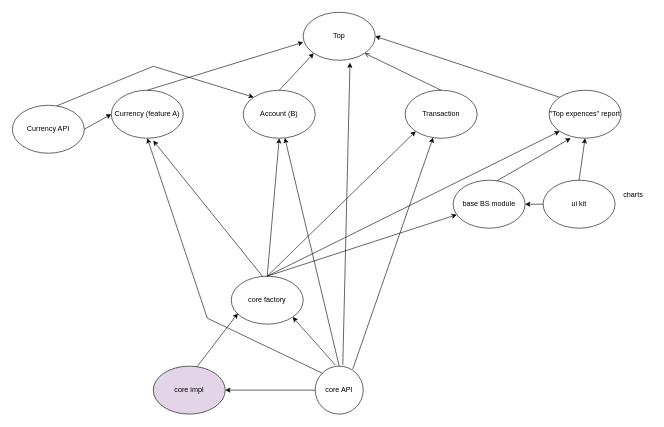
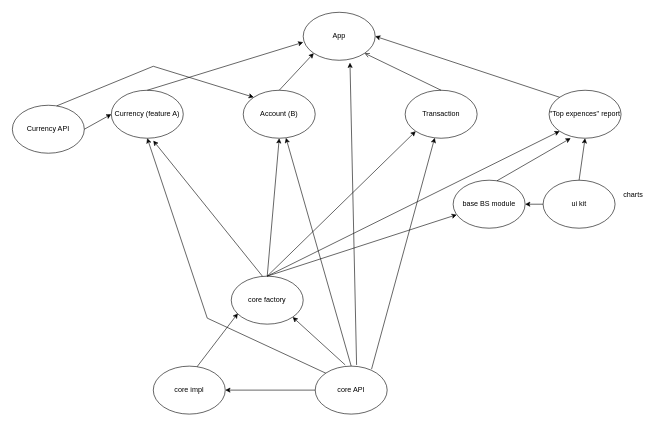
(339, 36) -> (339, 36)
(189, 390) -> (189, 390)
(339, 390) -> (351, 390)
